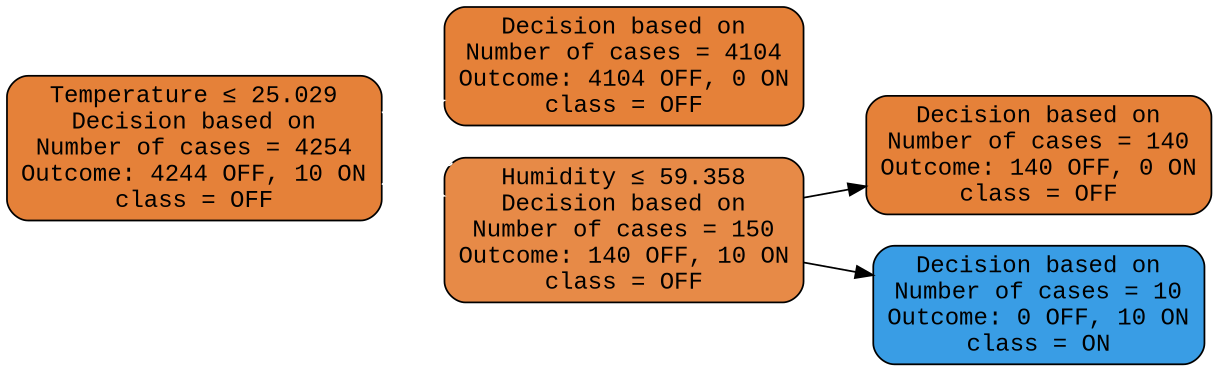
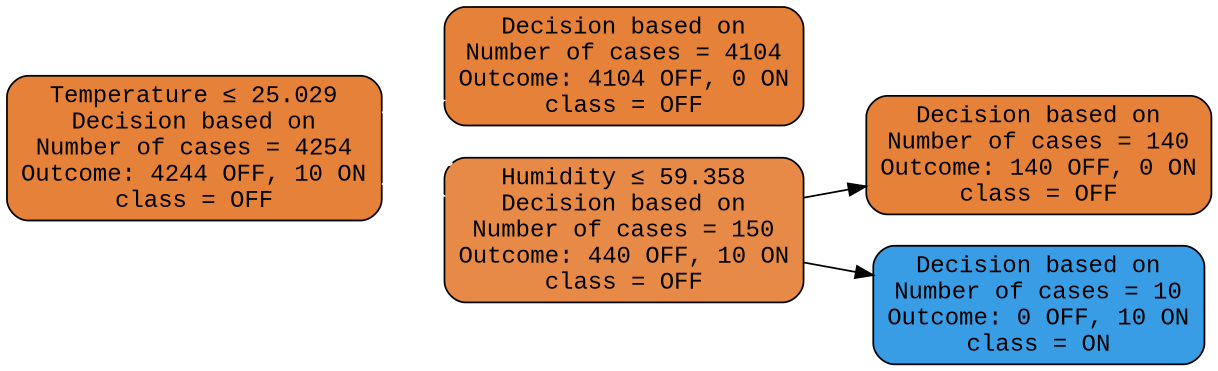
(624, 255) -> (624, 255)
